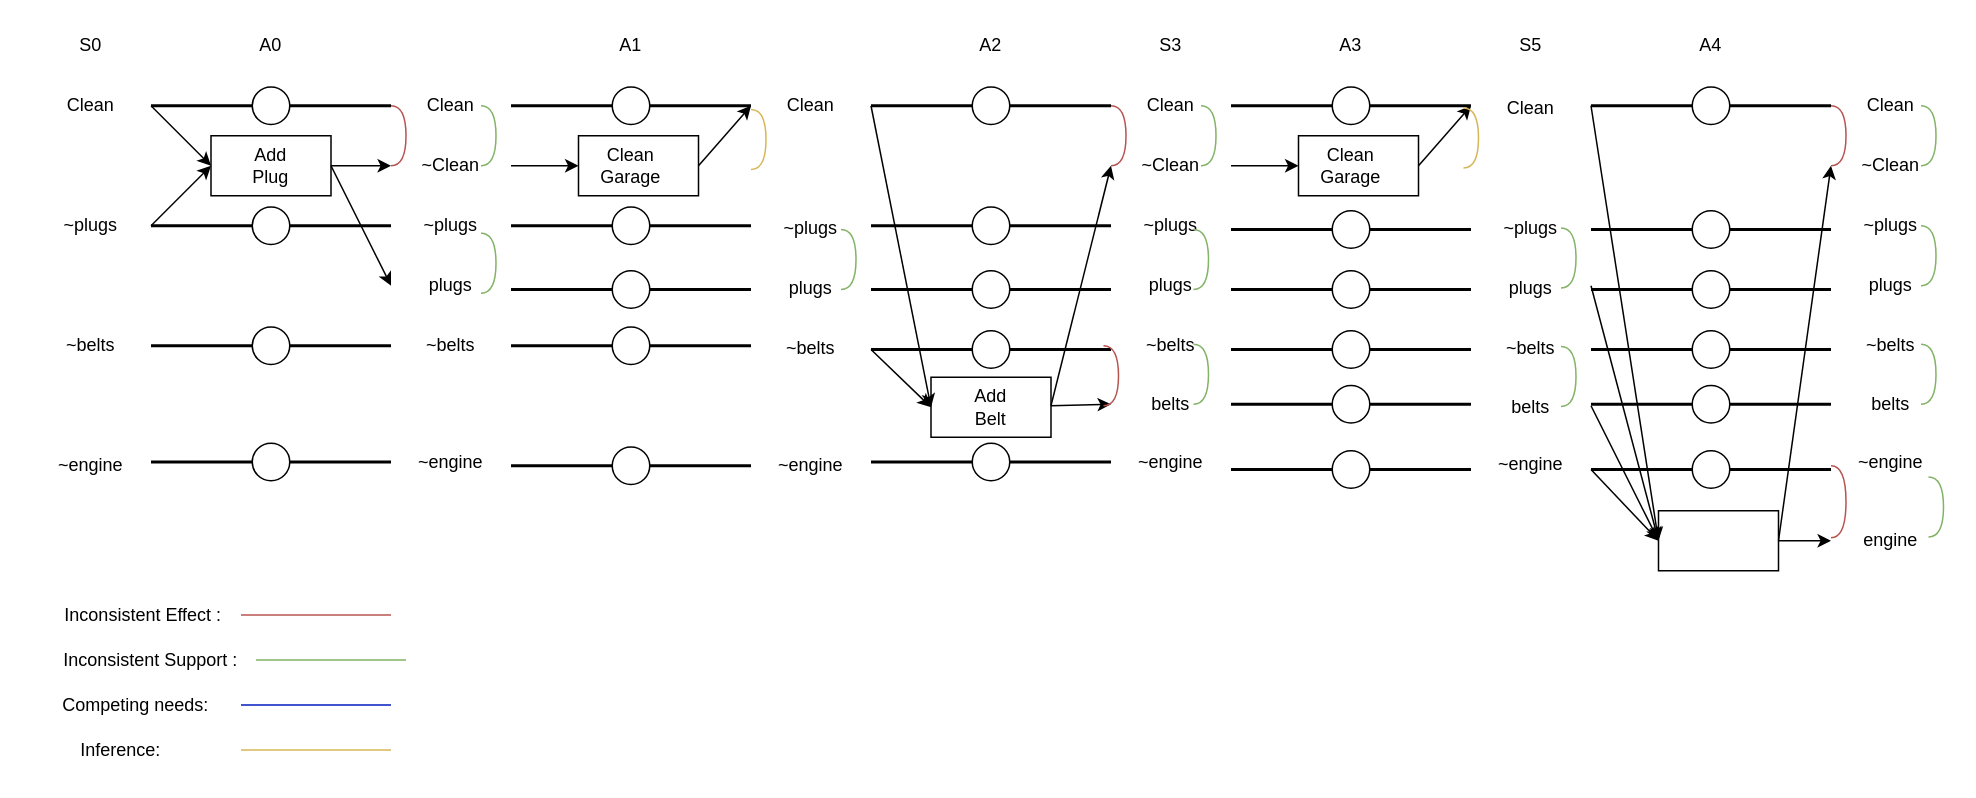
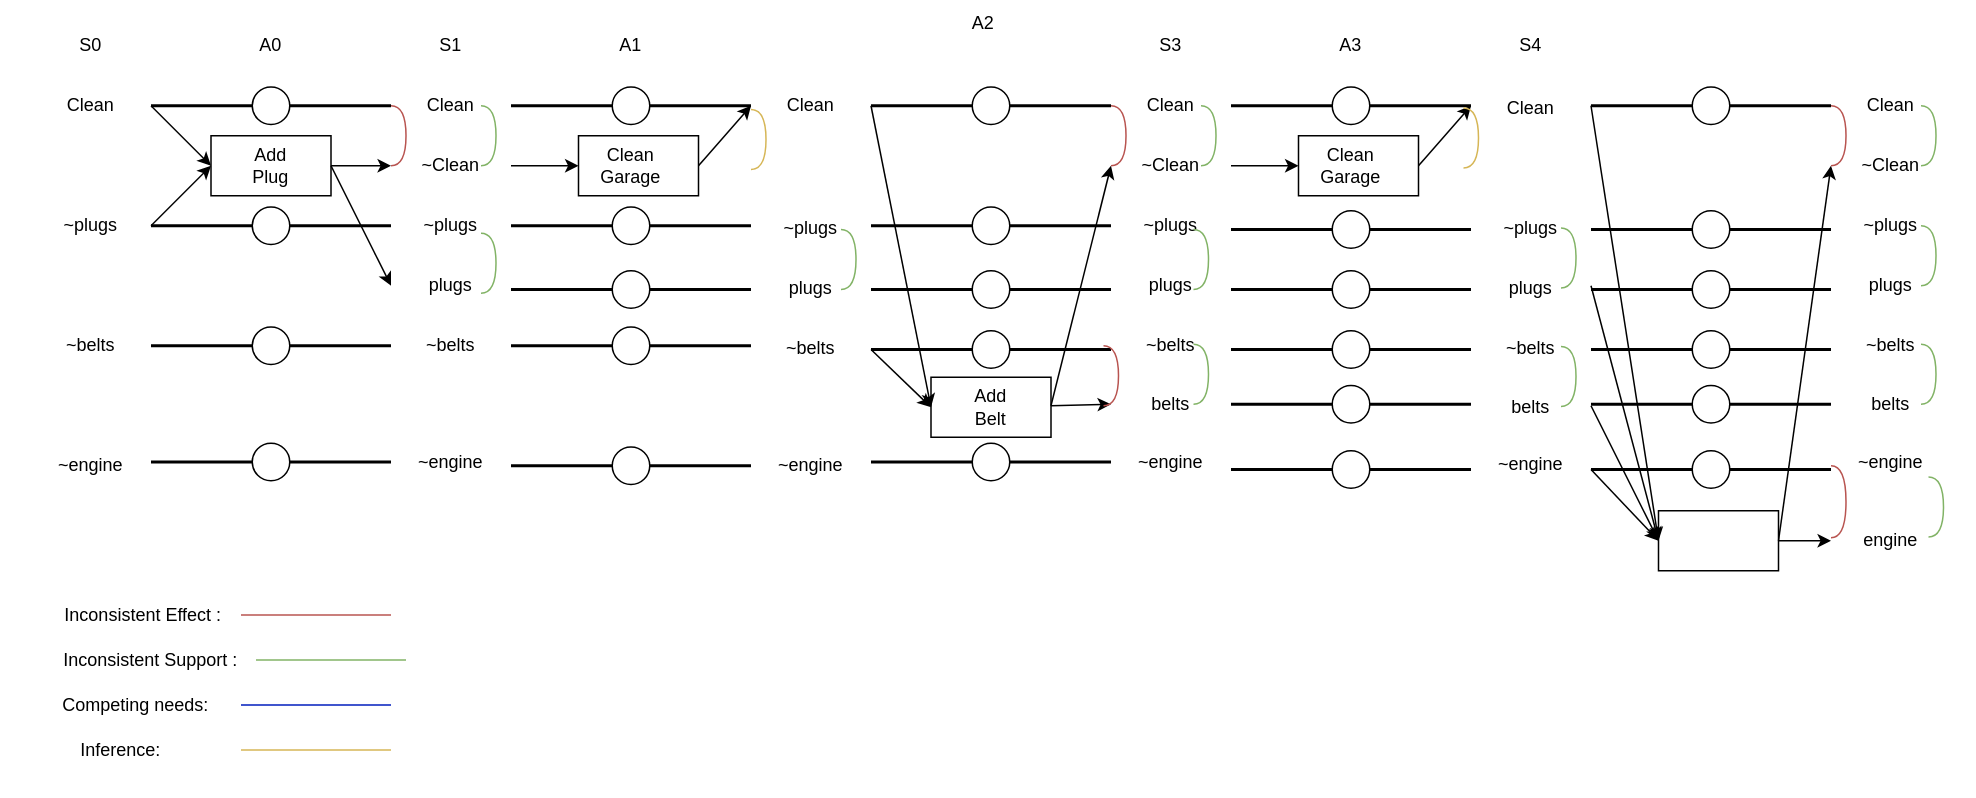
none -> (451, 46)
(991, 46) -> (983, 23)
(1531, 46) -> (1531, 46)
(1711, 46) -> none
